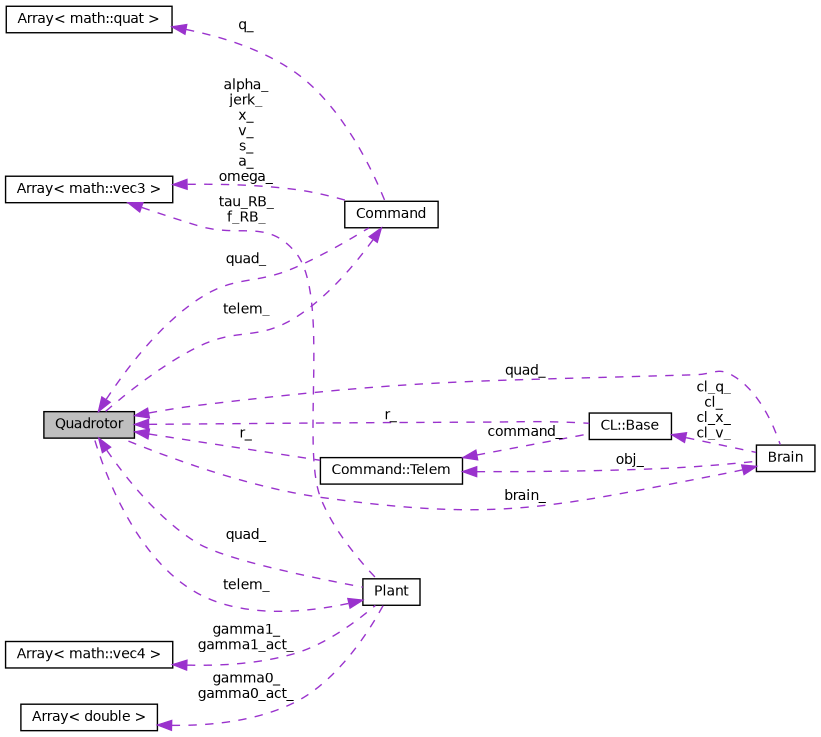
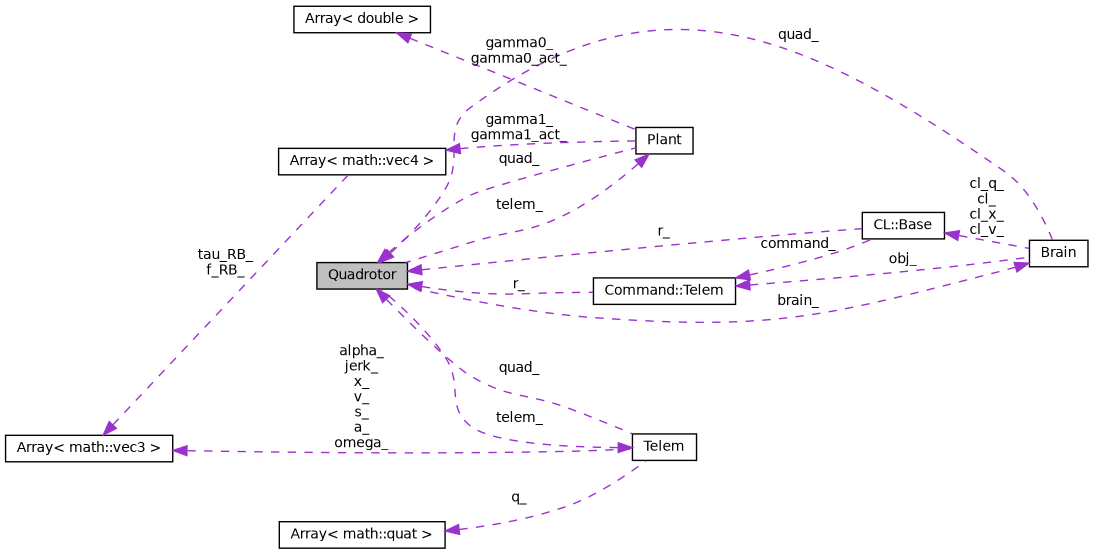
(391, 215) -> (664, 447)
(314, 342) -> (230, 300)
